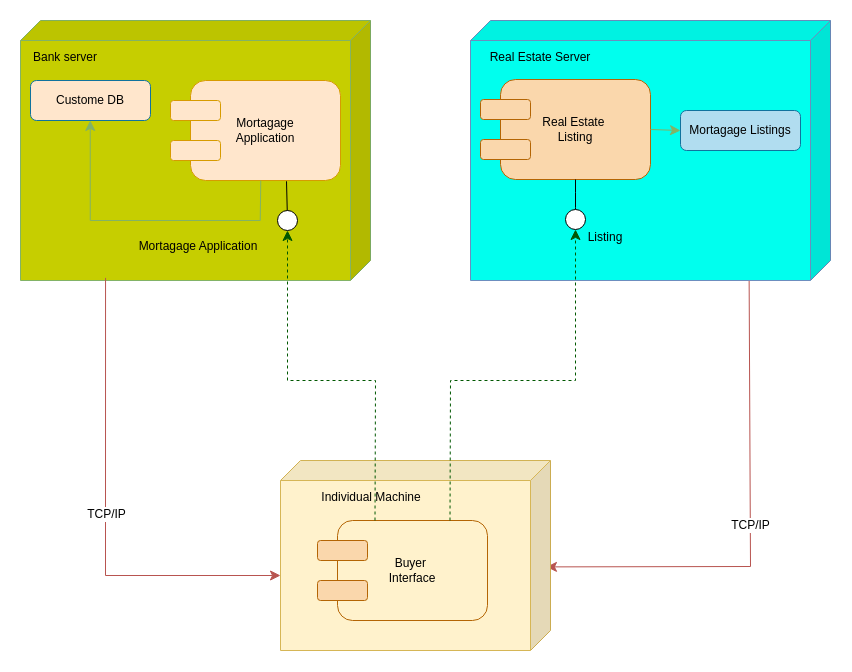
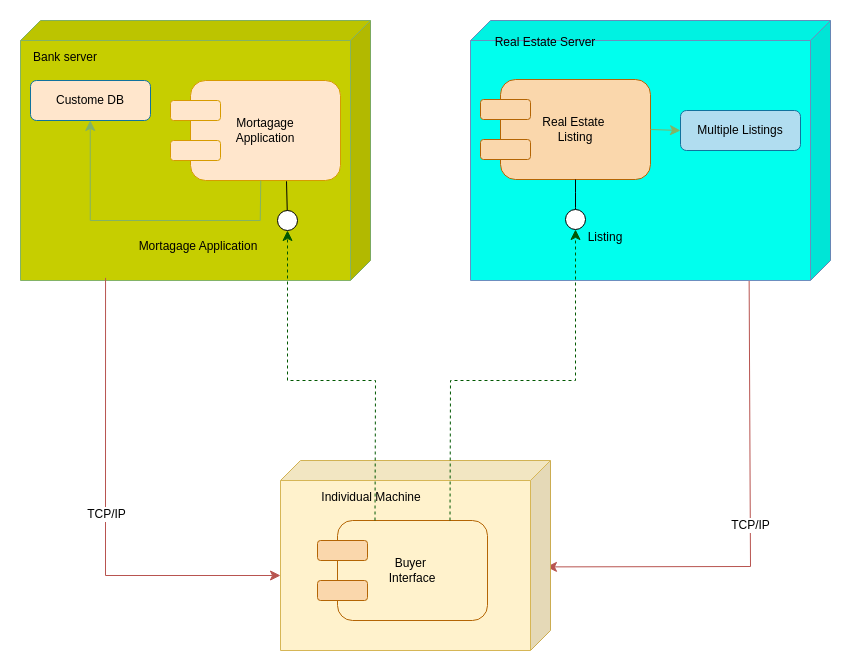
(541, 56) -> (546, 41)
(741, 131) -> (741, 131)
